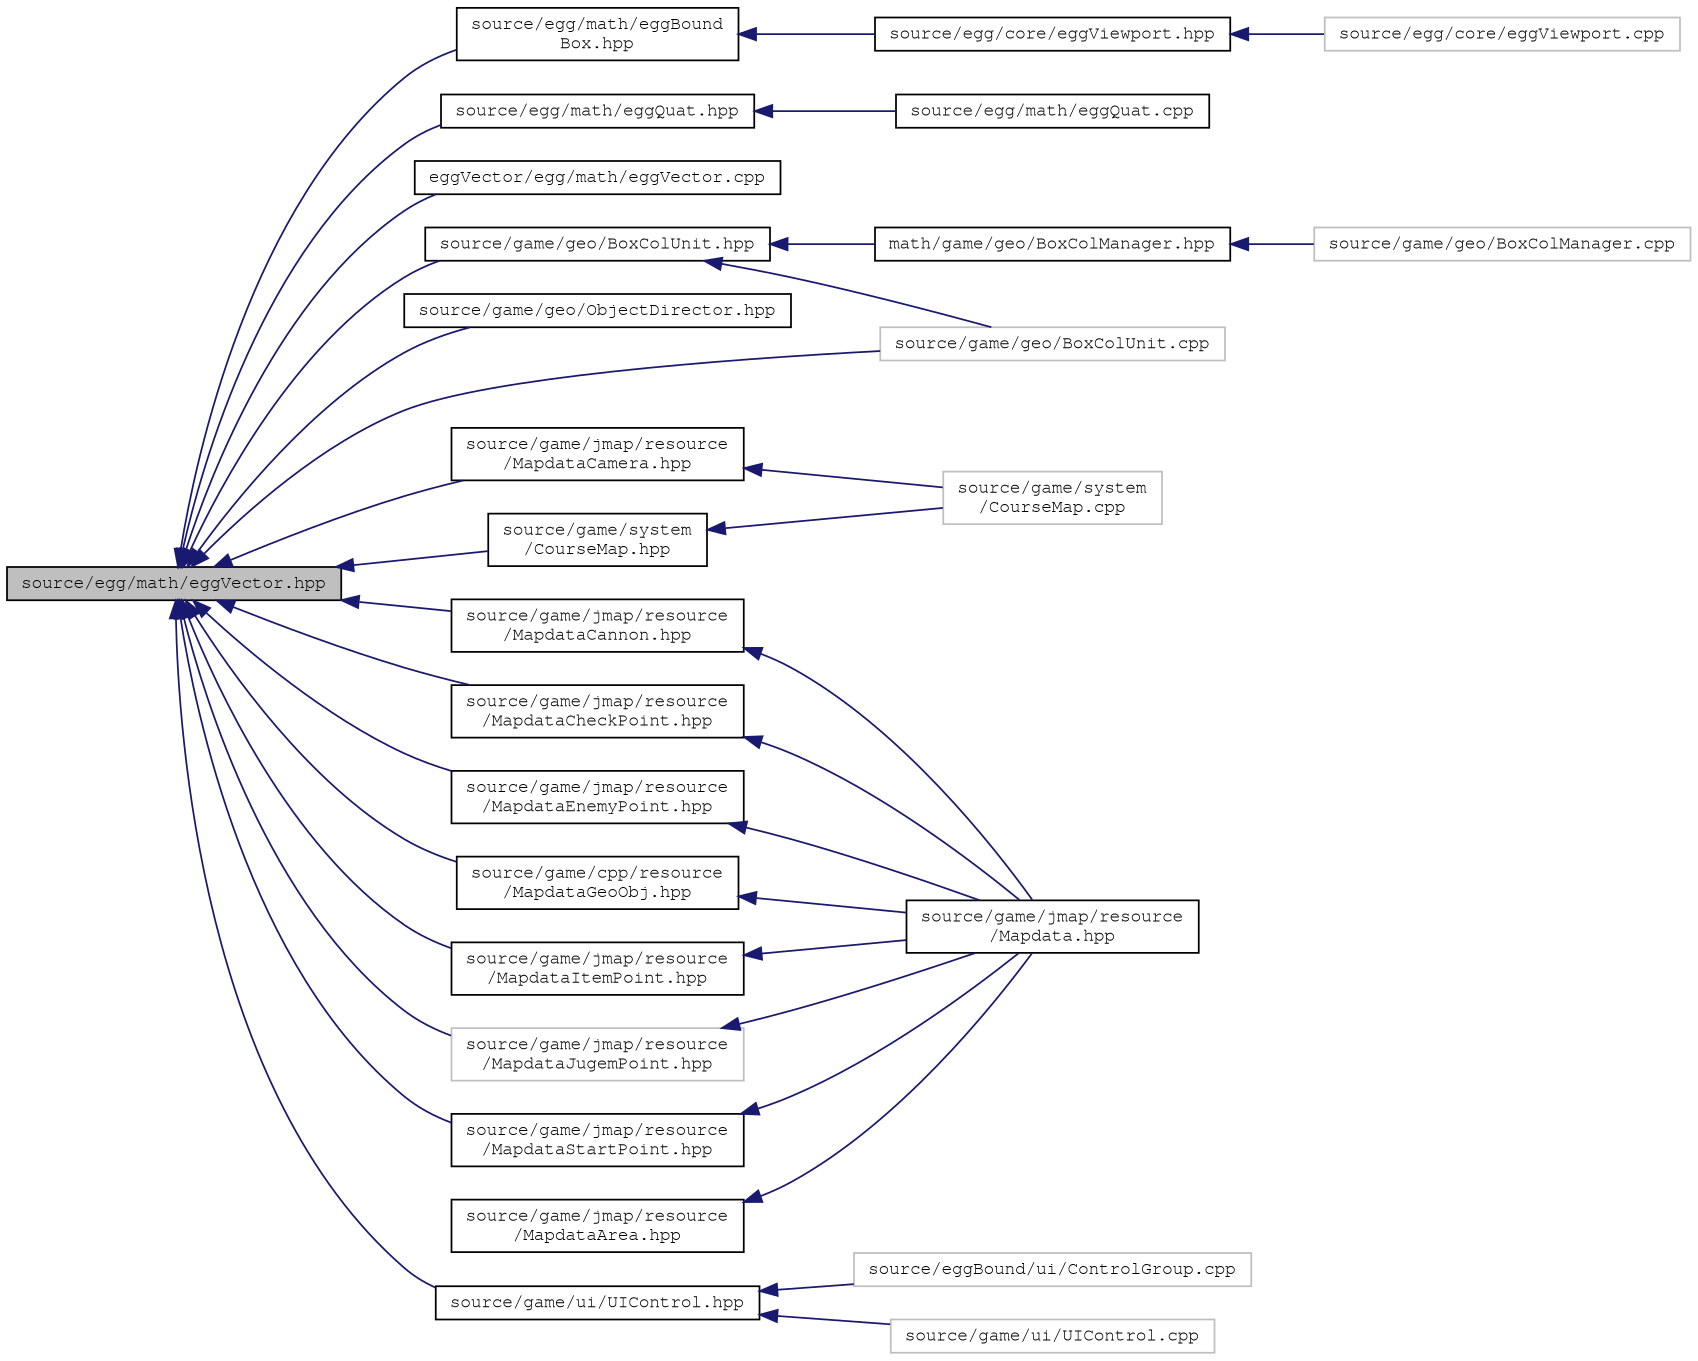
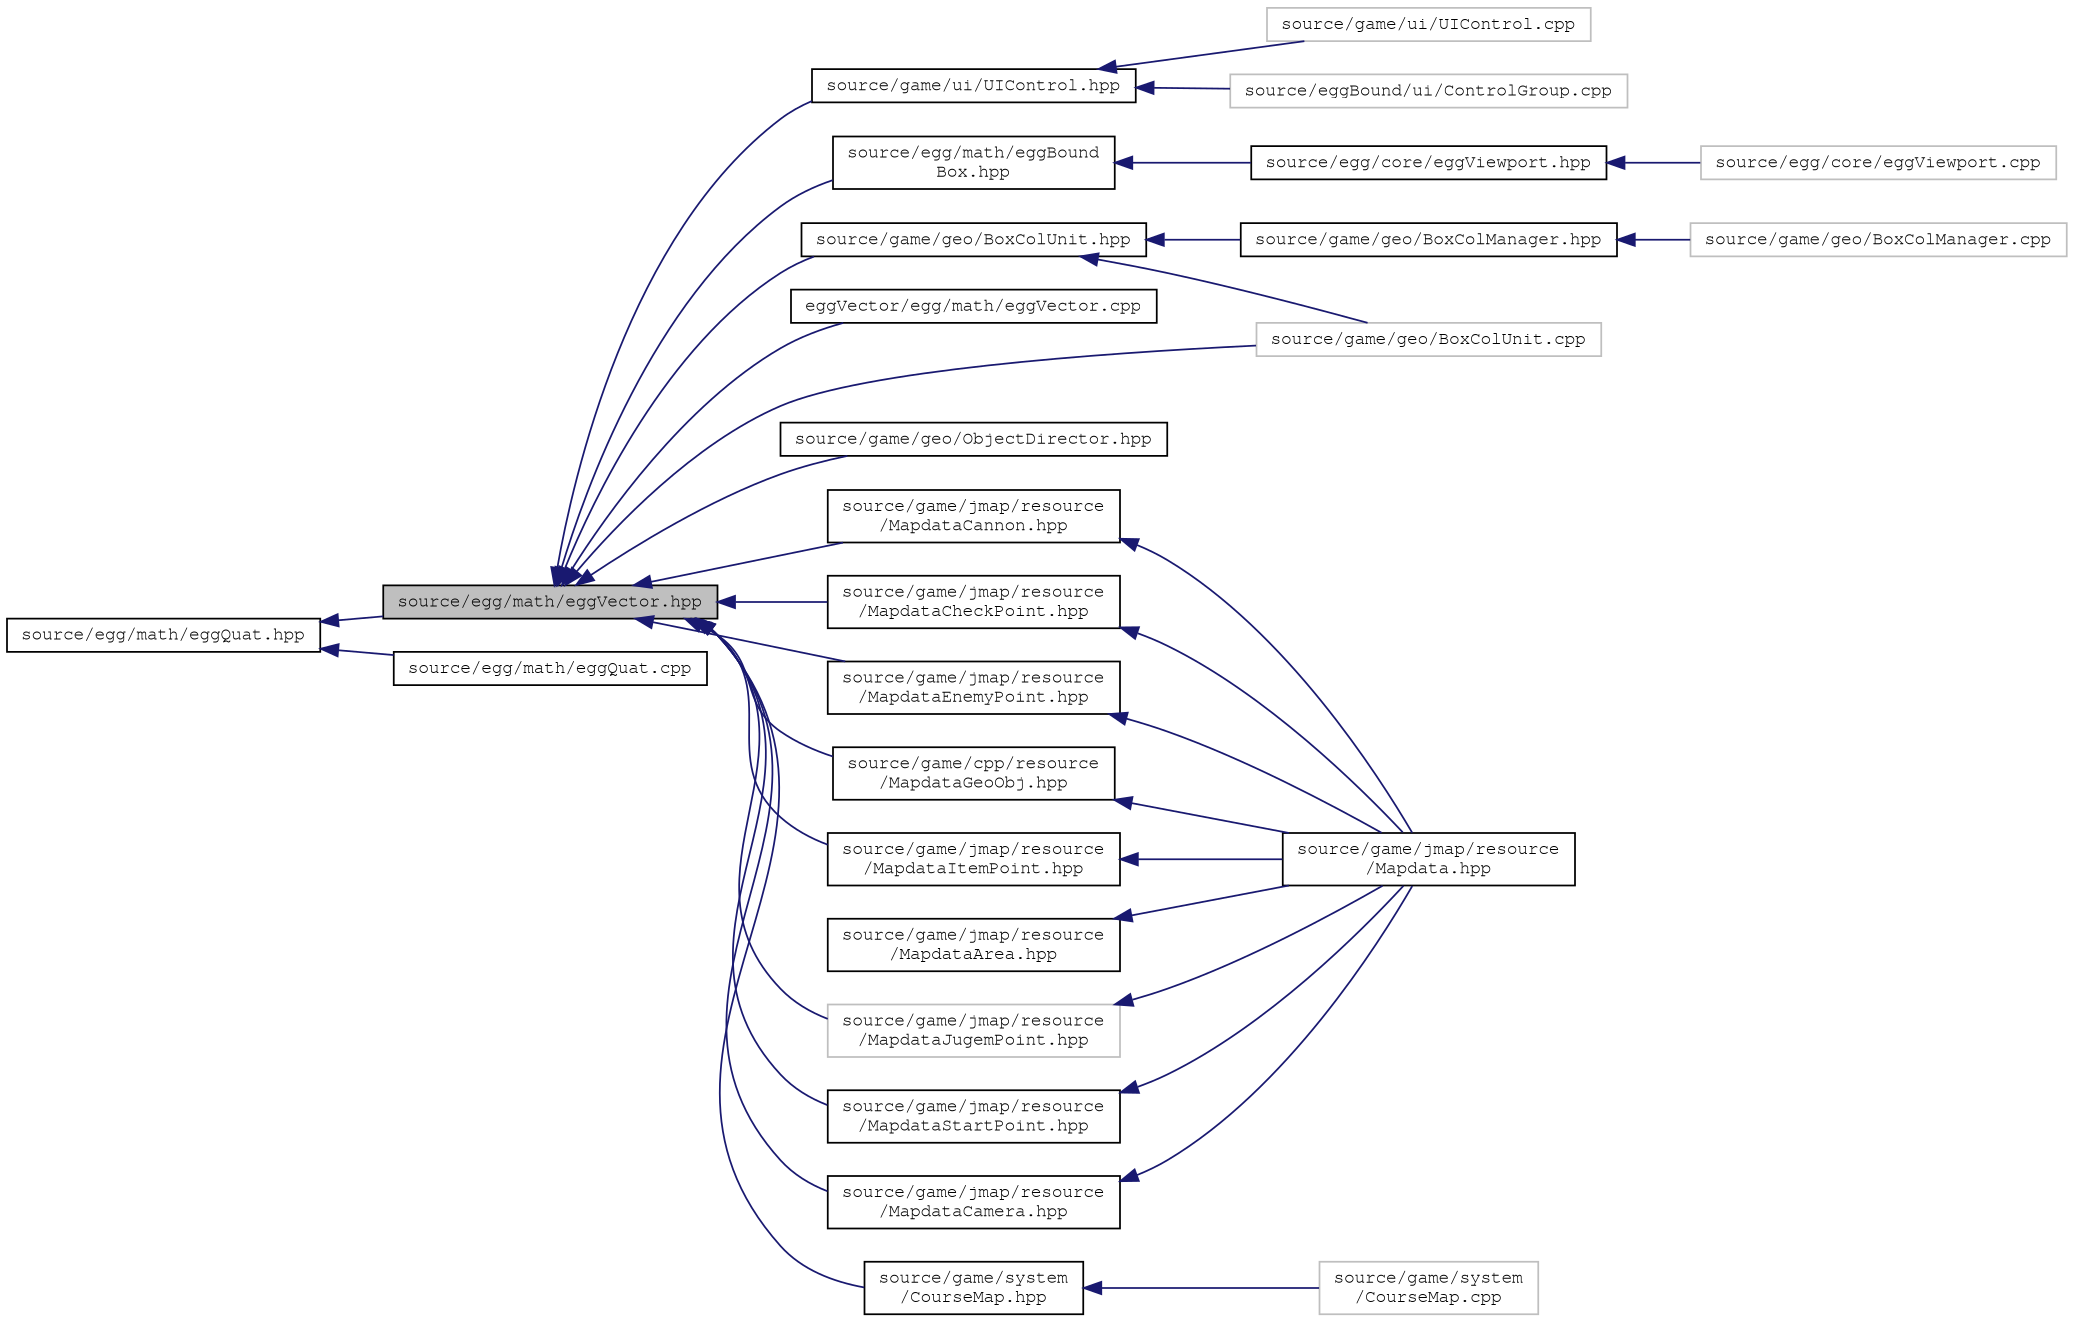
(1053, 244) -> (1429, 240)
(270, 309) -> (361, 618)
(852, 479) -> (1295, 1050)
